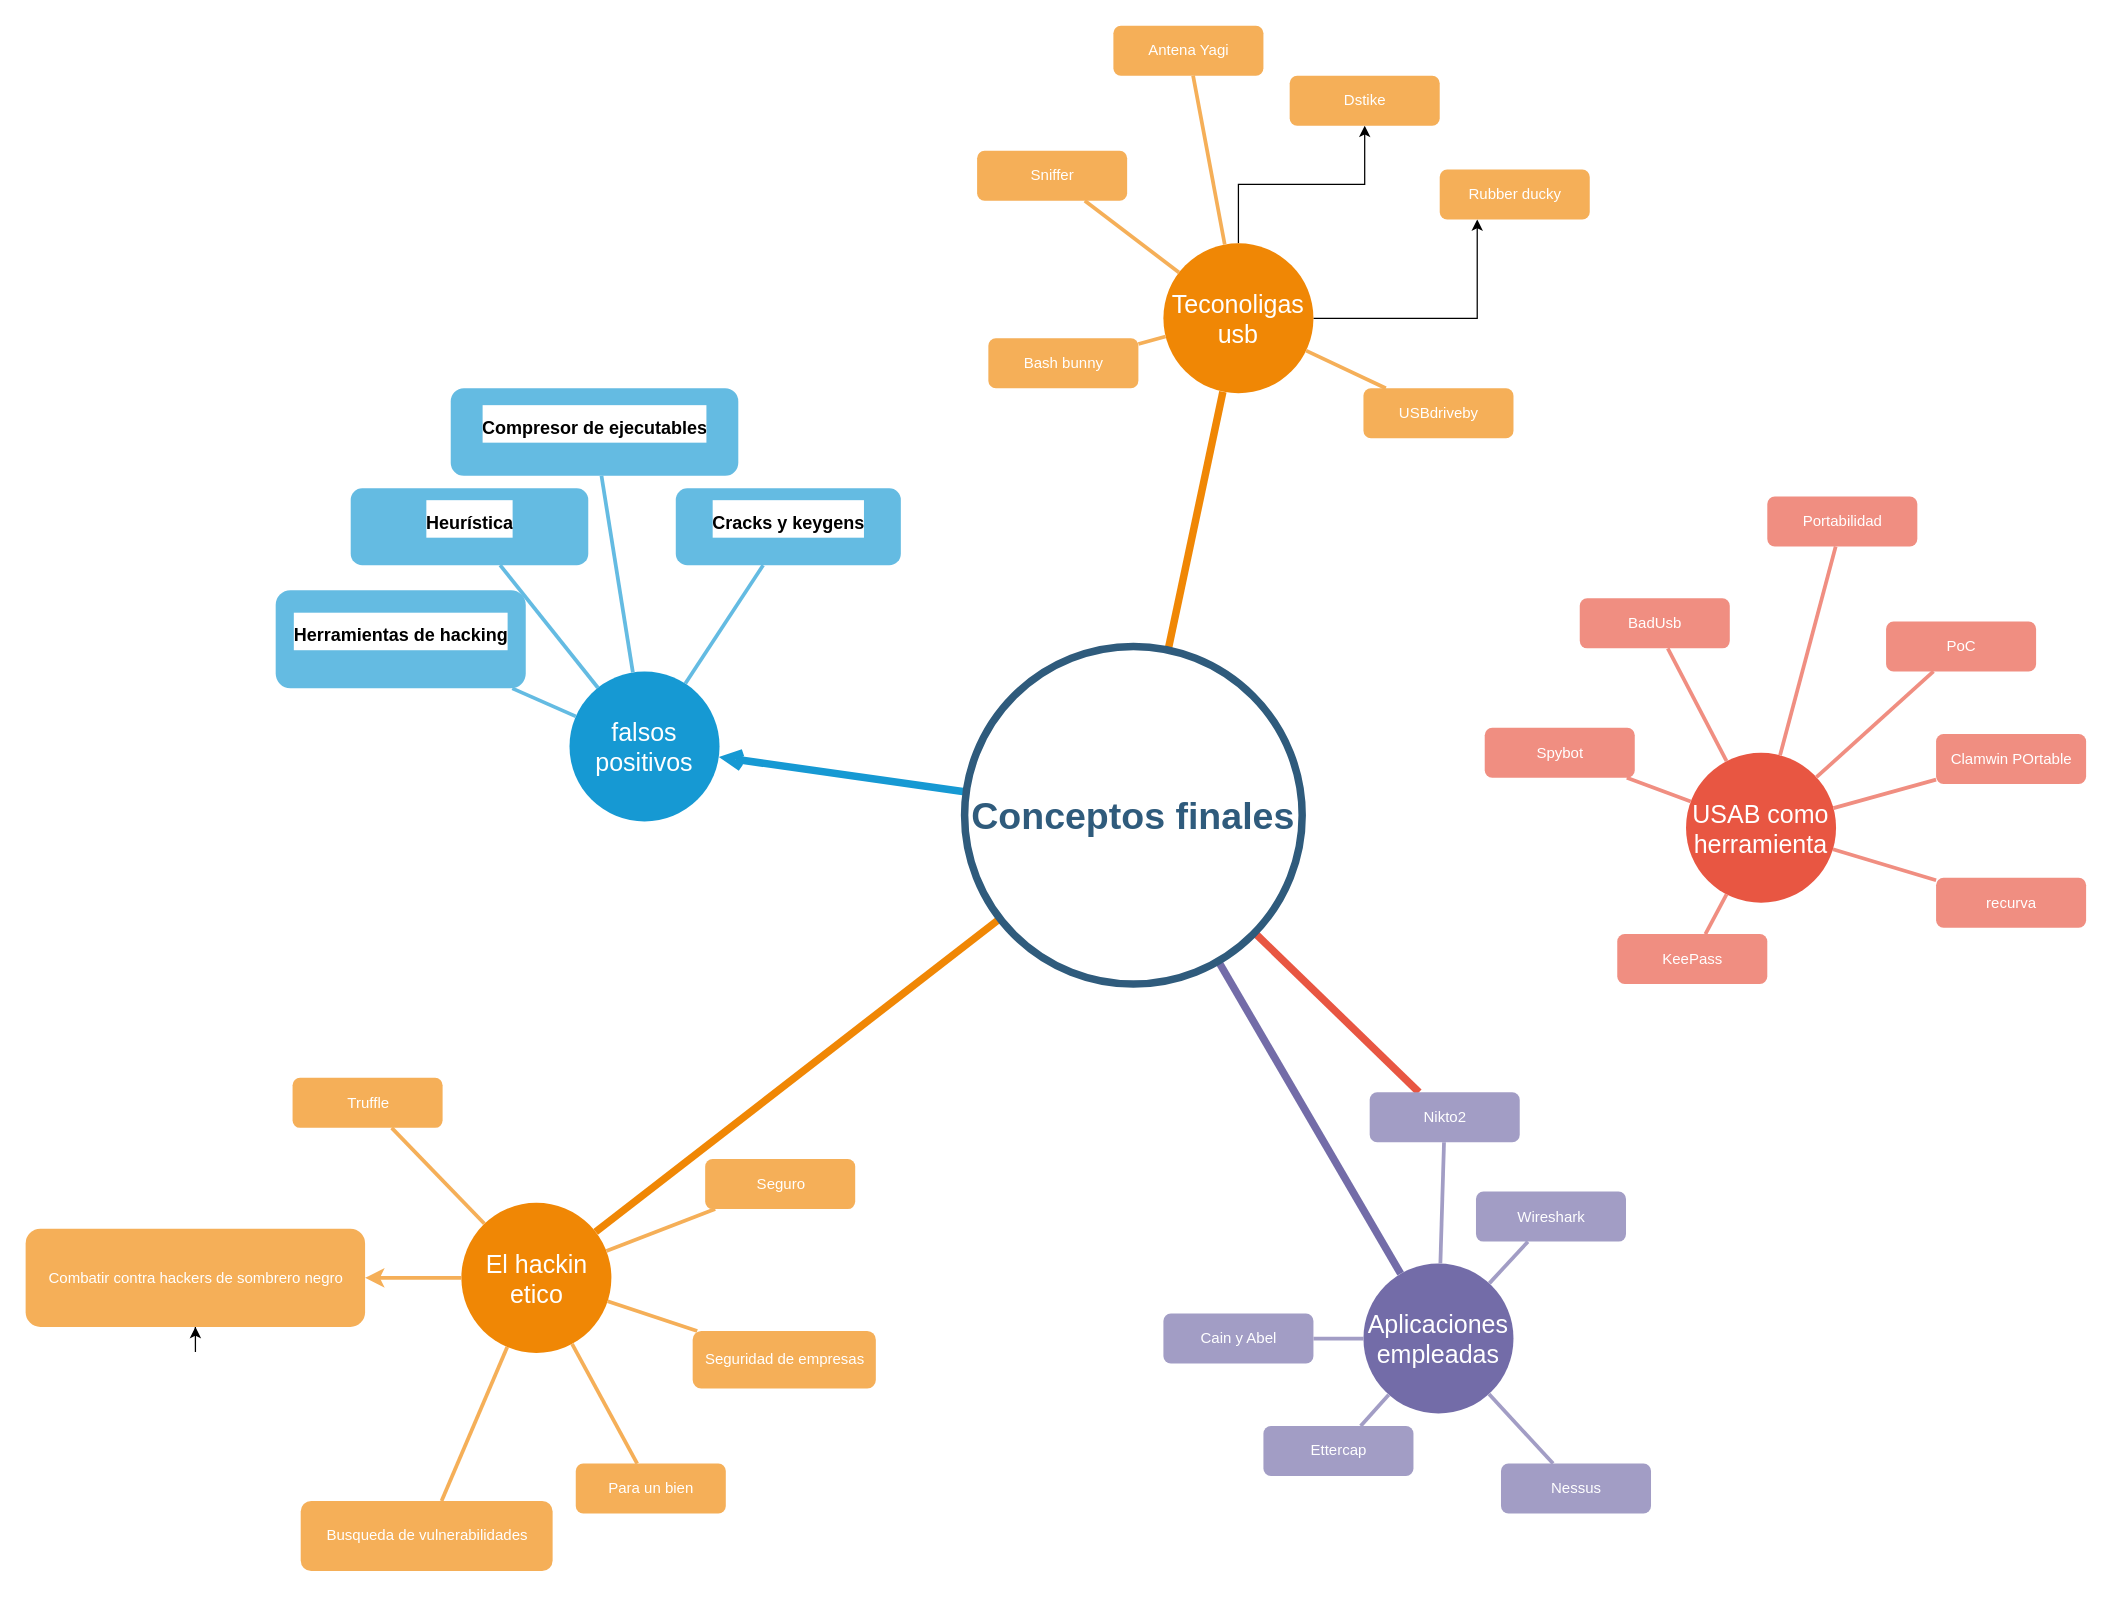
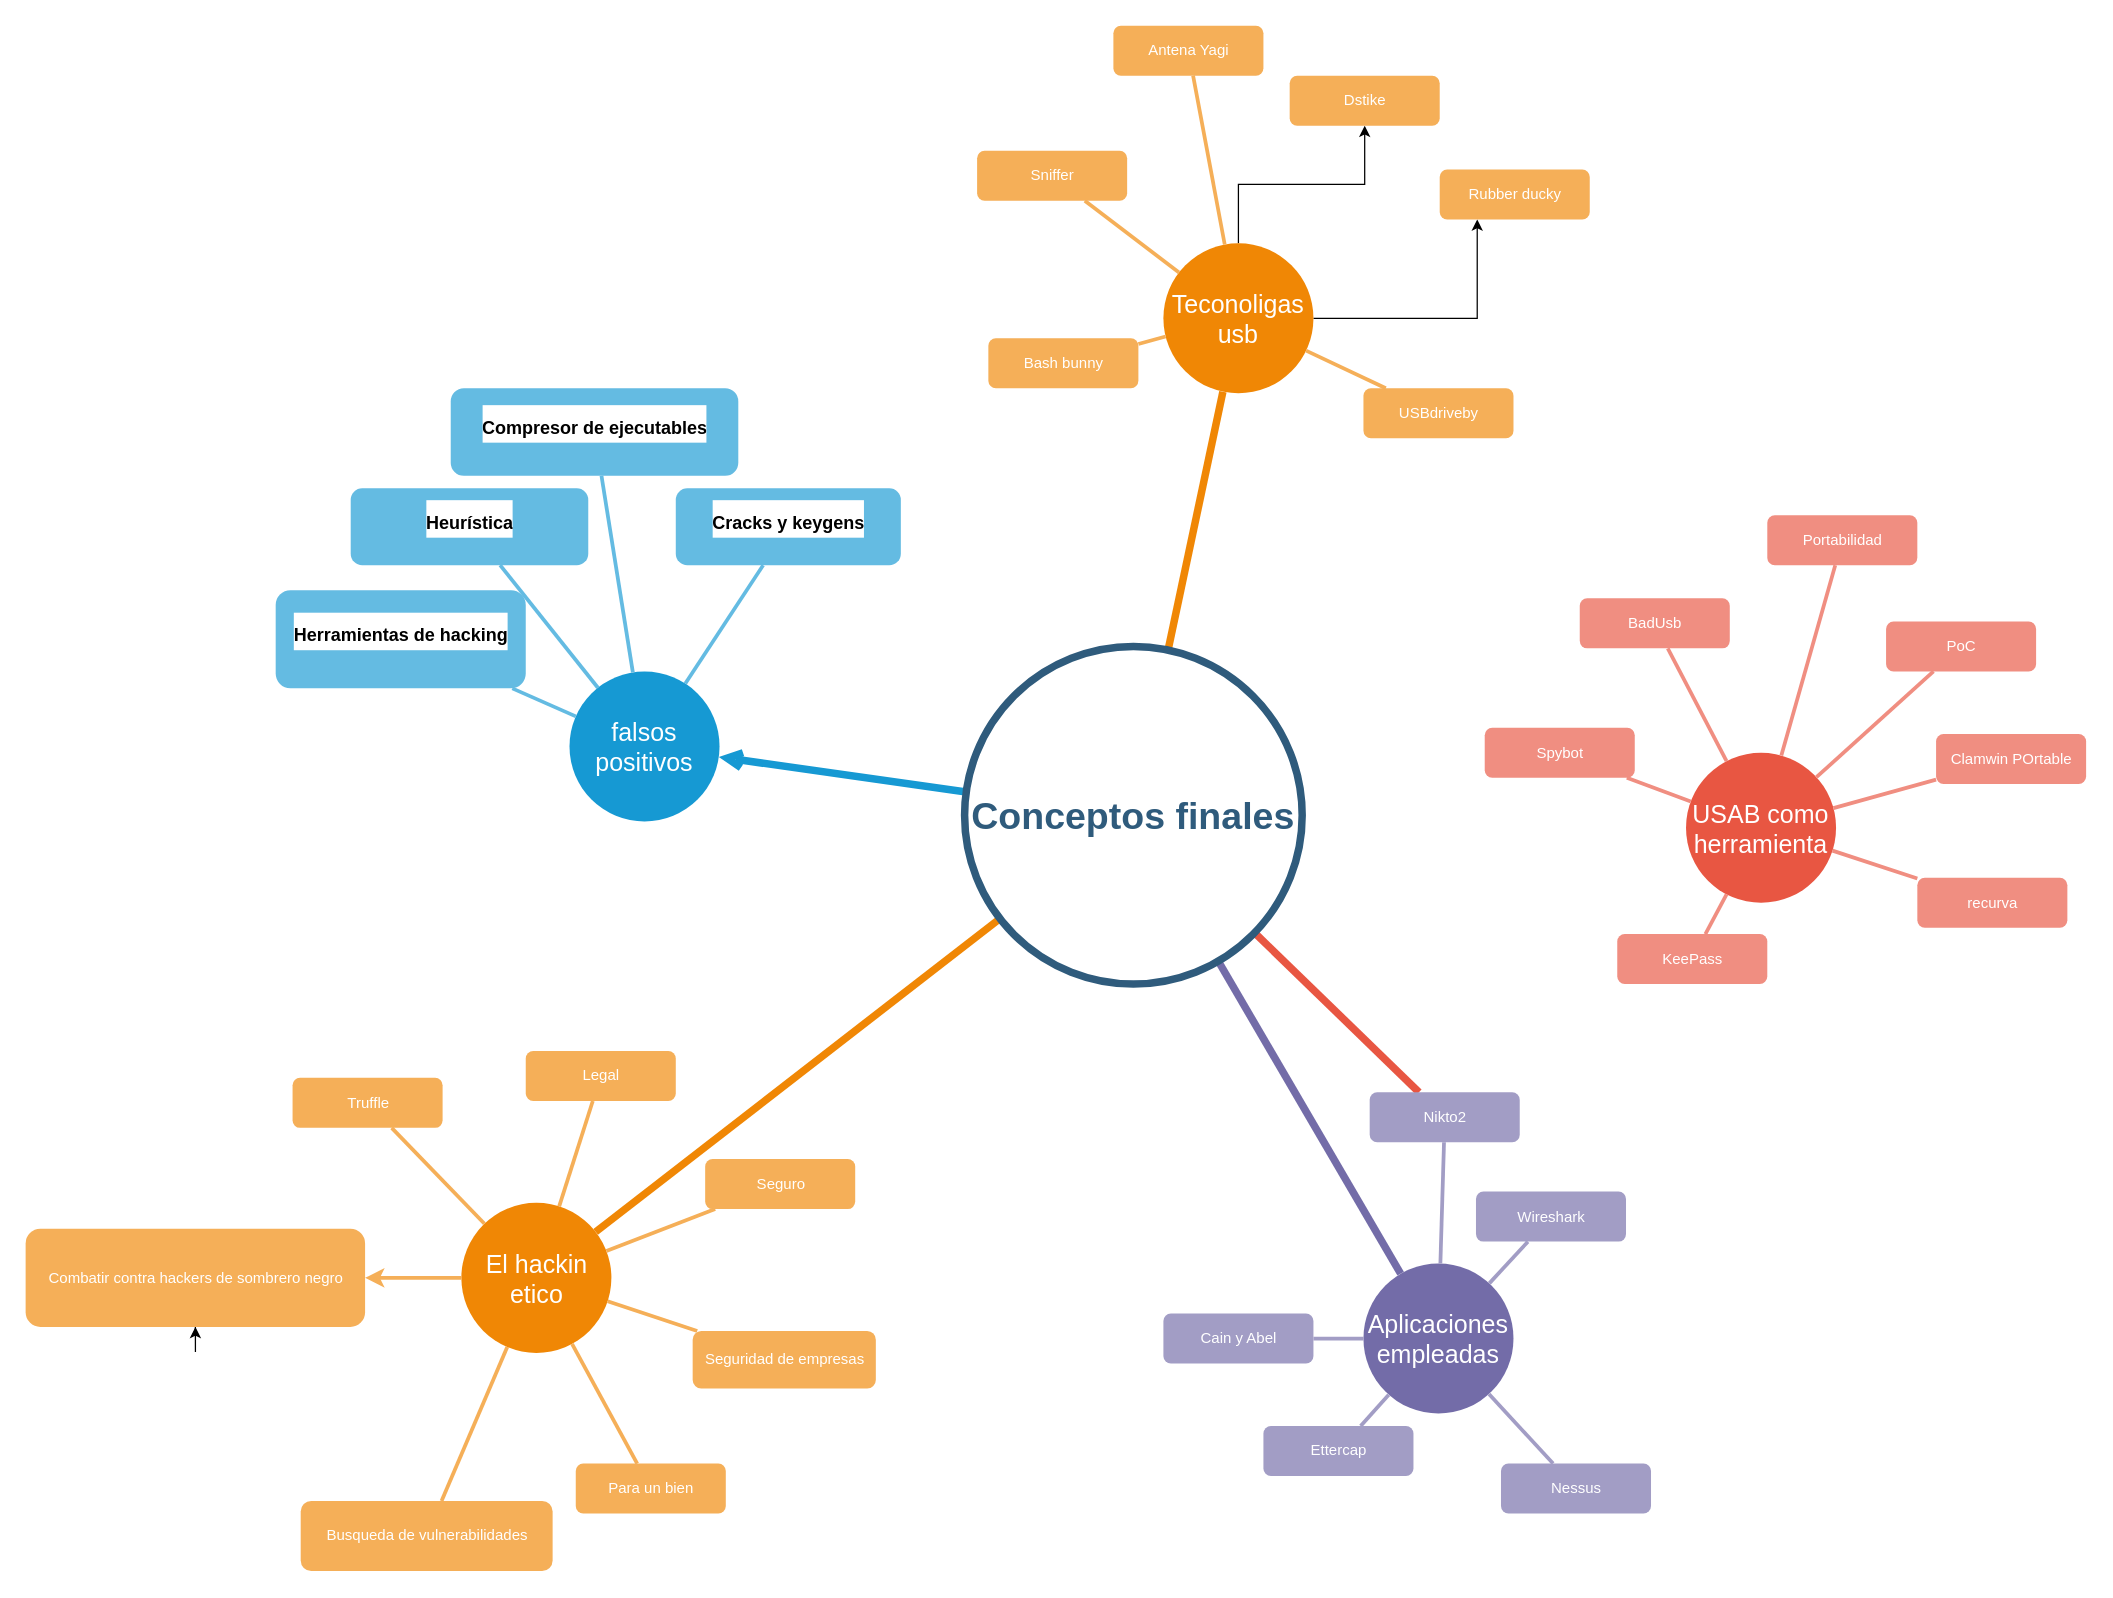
(1842, 521) -> (1842, 540)
(2011, 903) -> (1992, 903)
none -> (601, 1076)
none -> (576, 1153)
